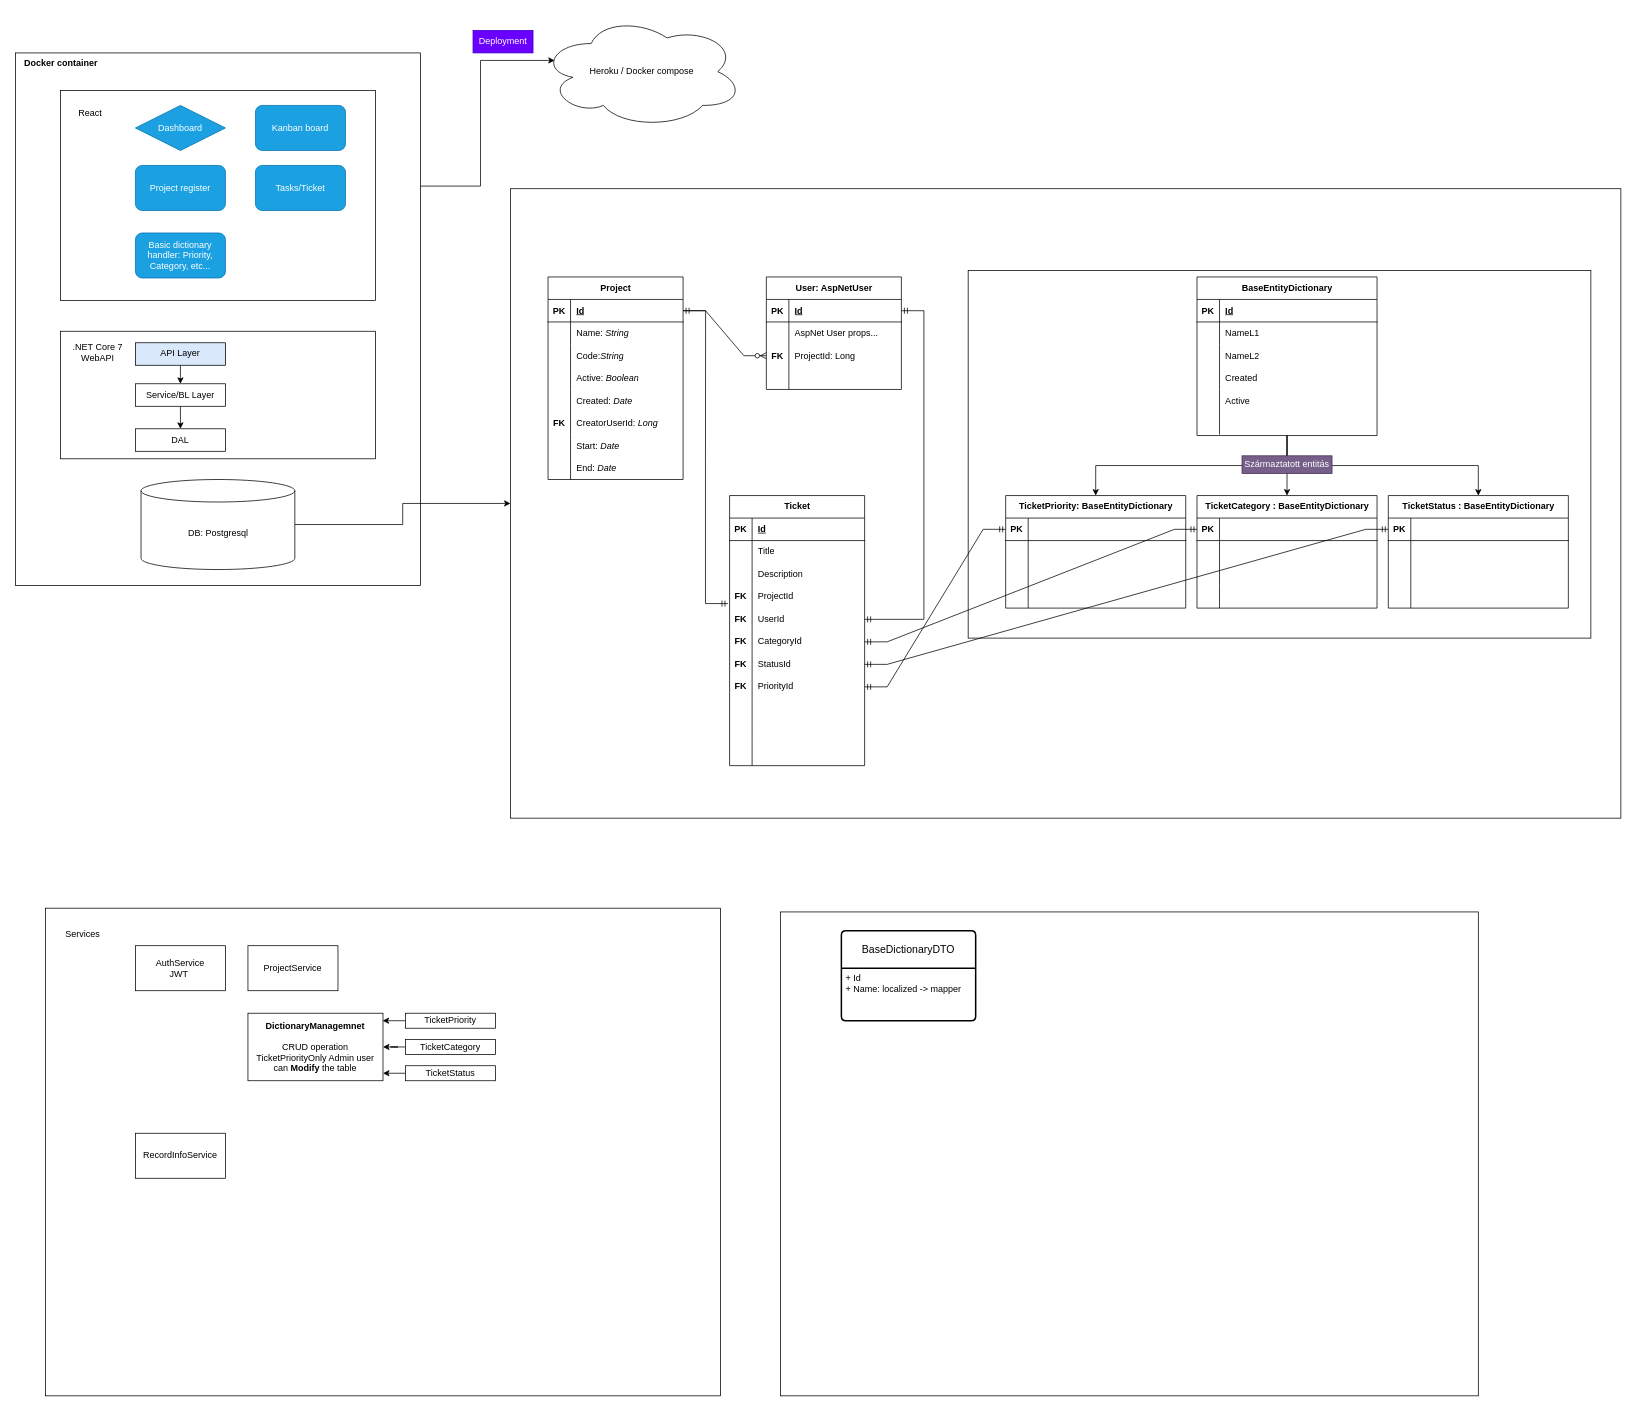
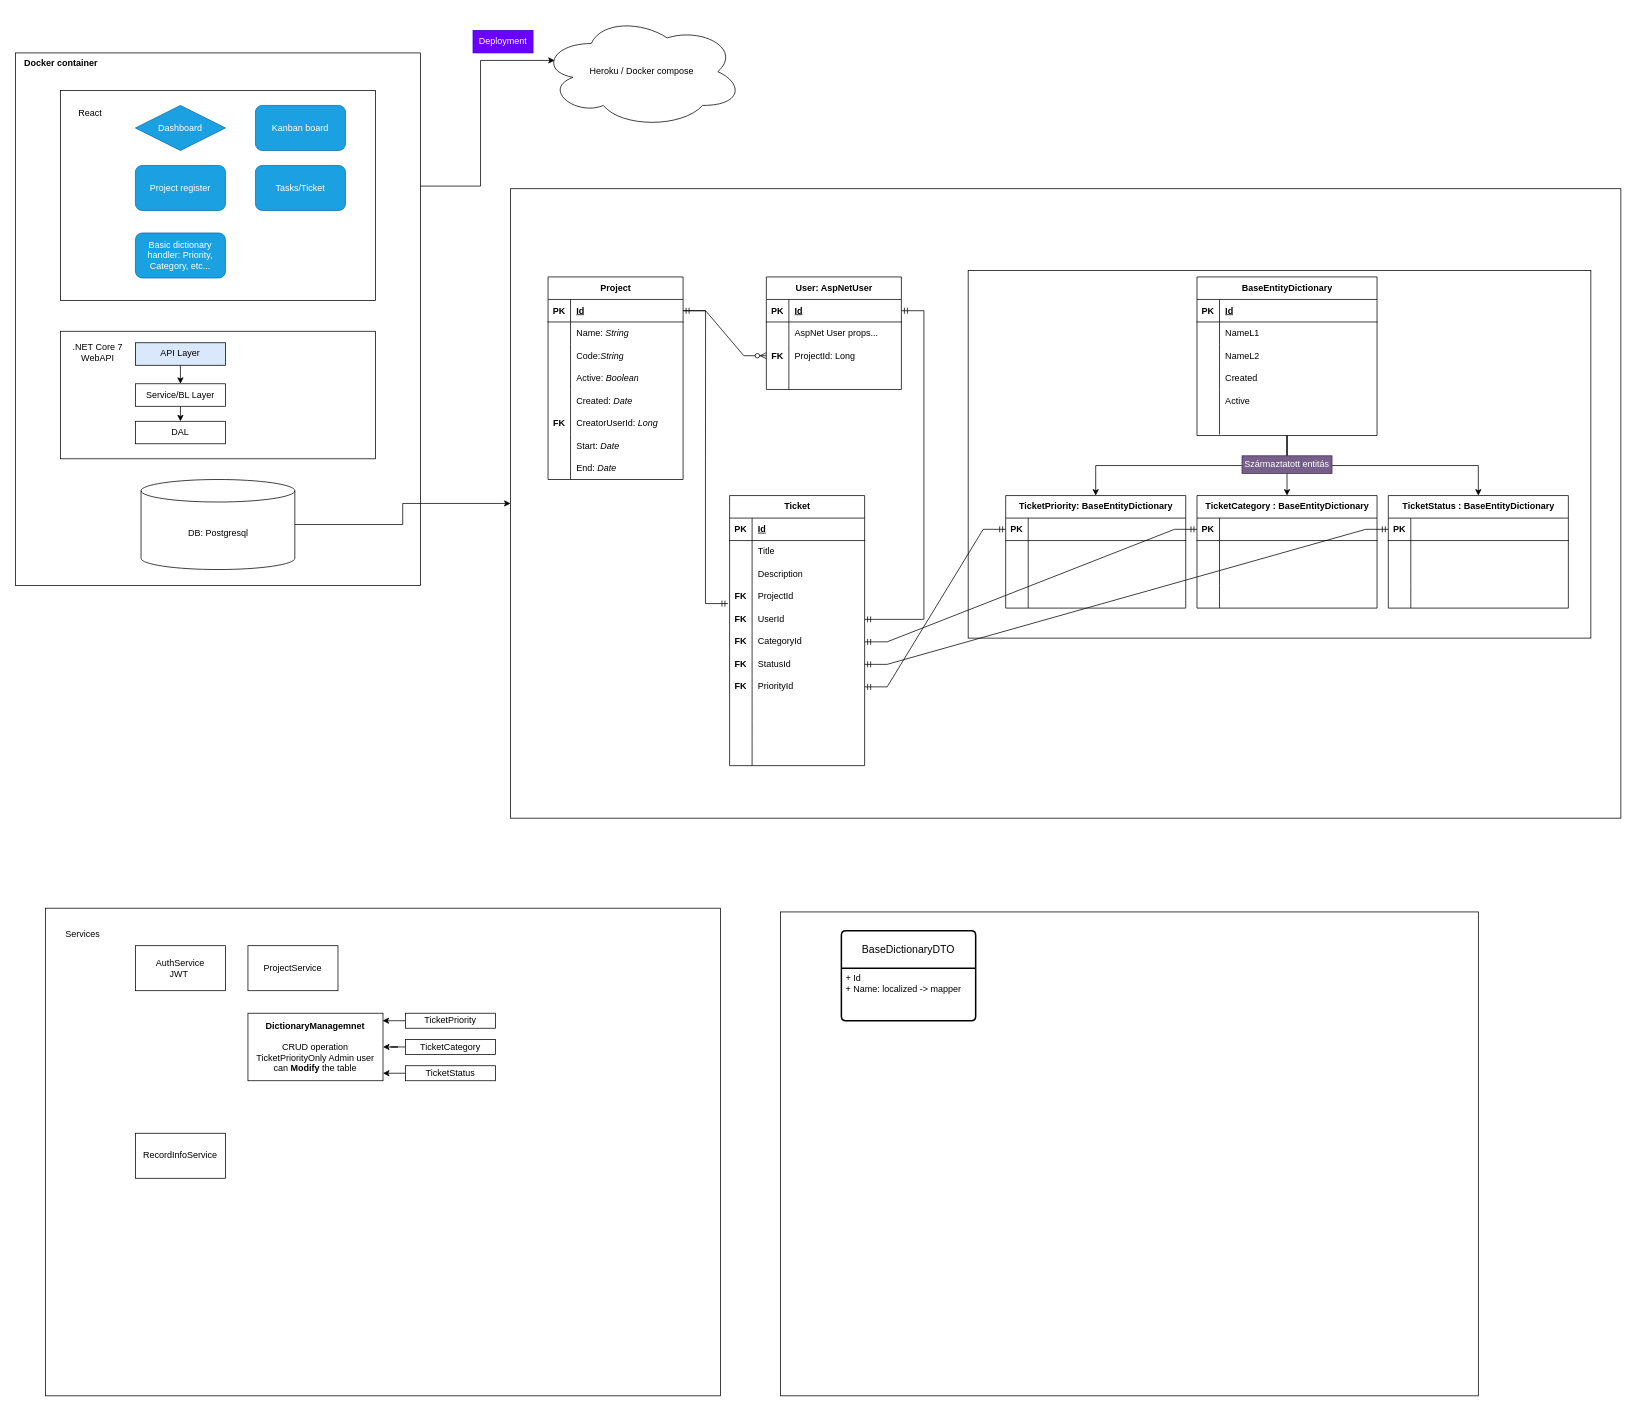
(180, 440) -> (180, 432)
